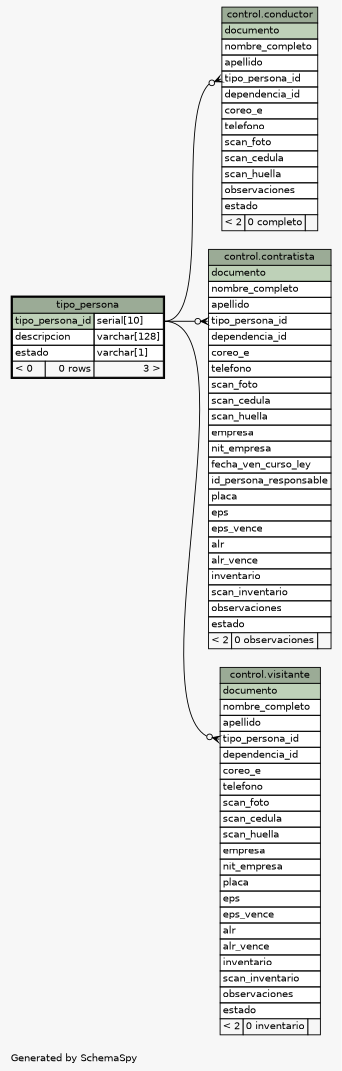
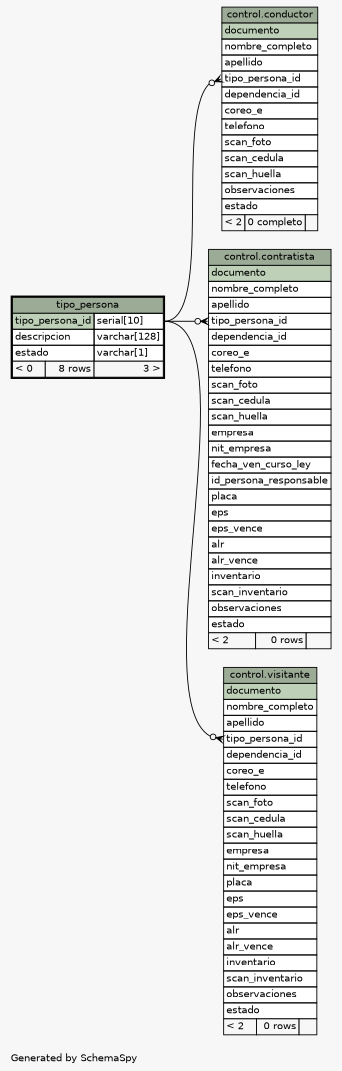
(75, 369) -> (75, 369)
(275, 640) -> (287, 640)
(276, 1026) -> (280, 1026)
